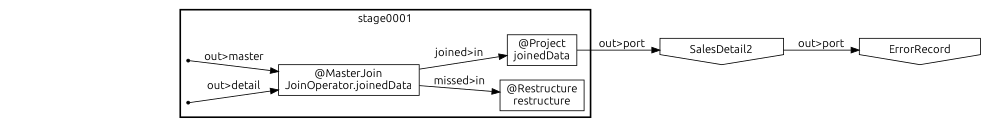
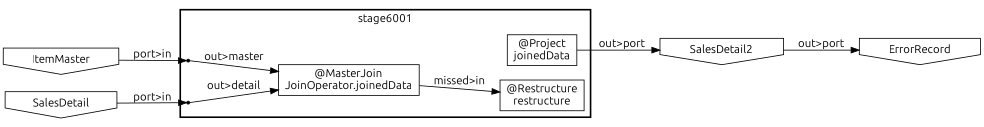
(385, 19) -> (385, 19)
none -> (61, 60)
(459, 63) -> none
none -> (61, 103)
